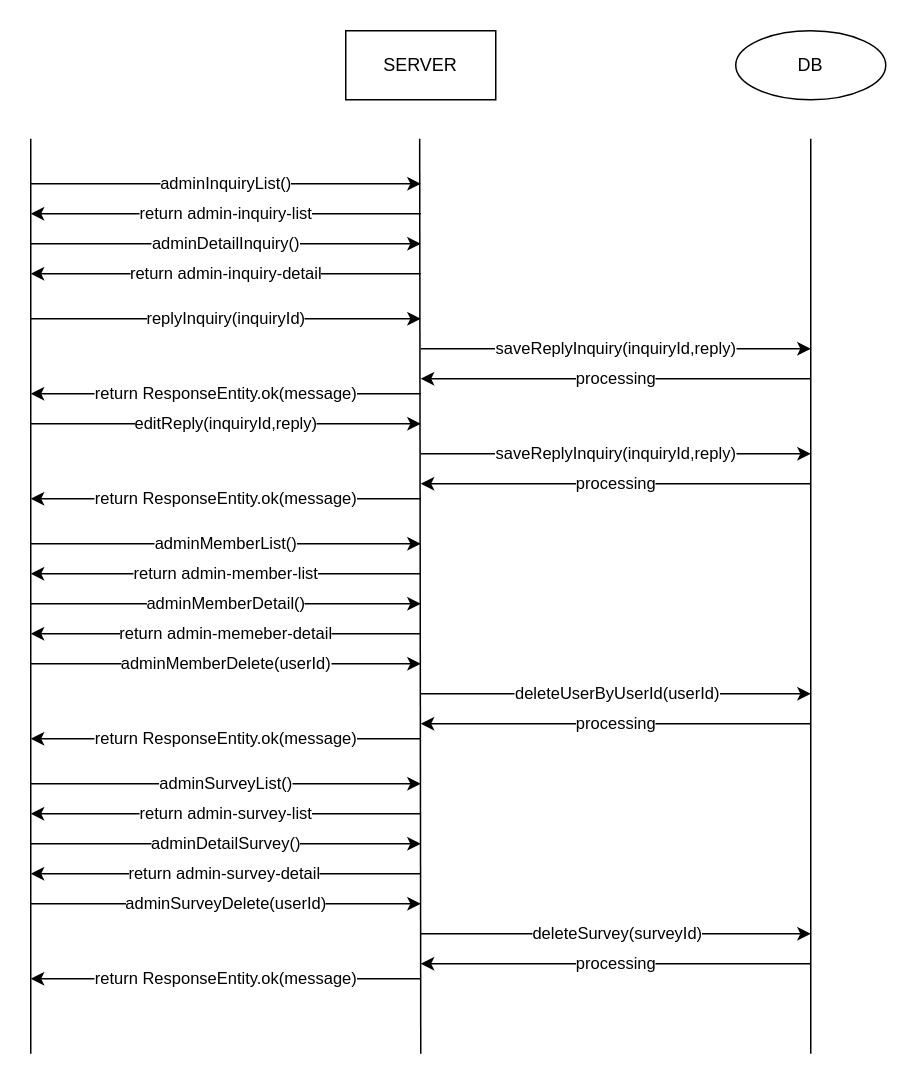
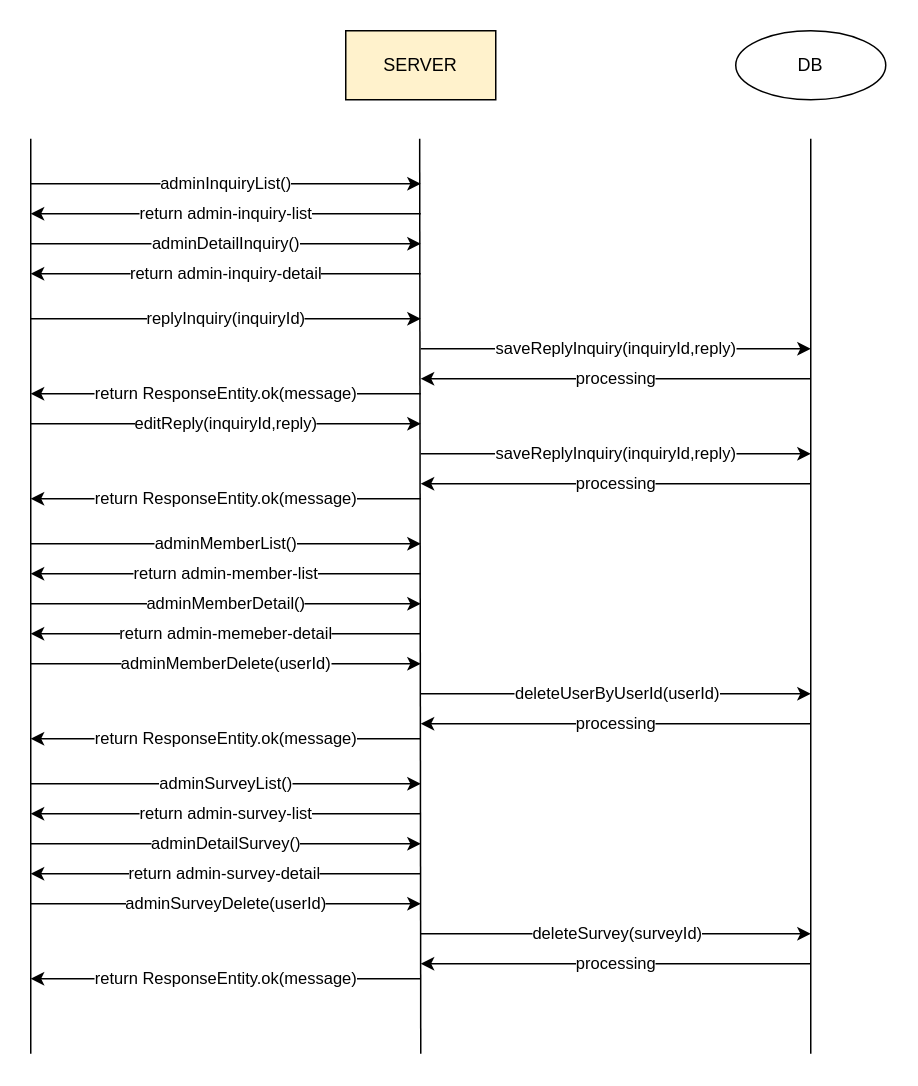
(421, 65) -> (421, 65)
